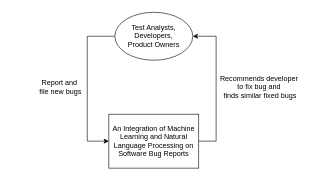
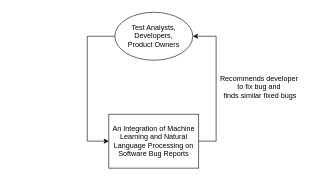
(48, 87) -> none
